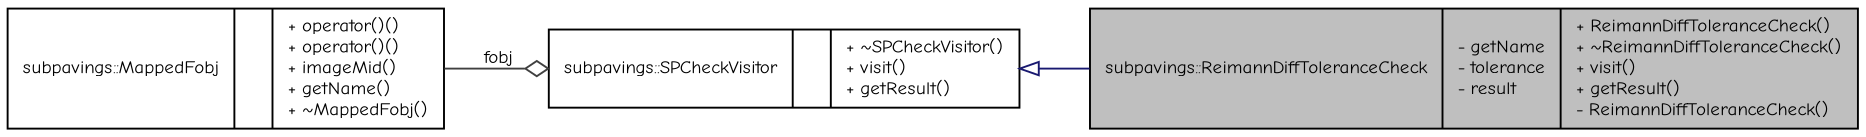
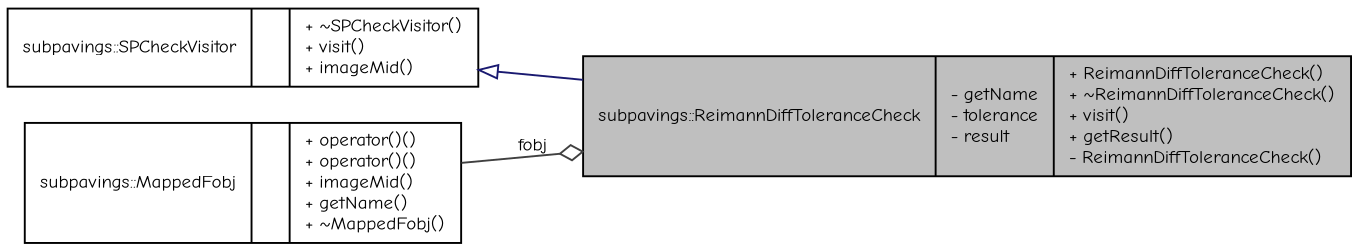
(485, 69) -> (511, 158)
(898, 89) -> (360, 68)
